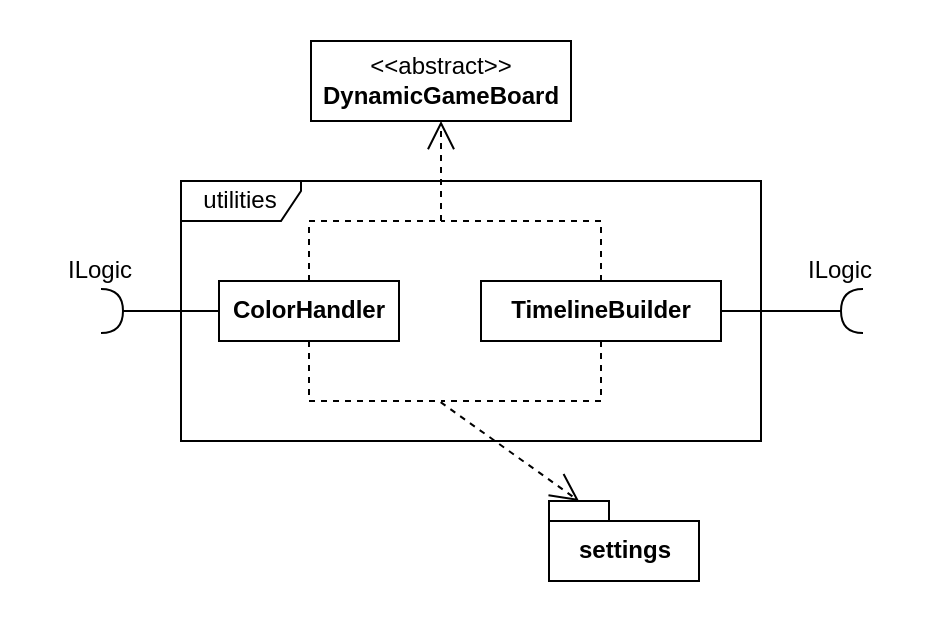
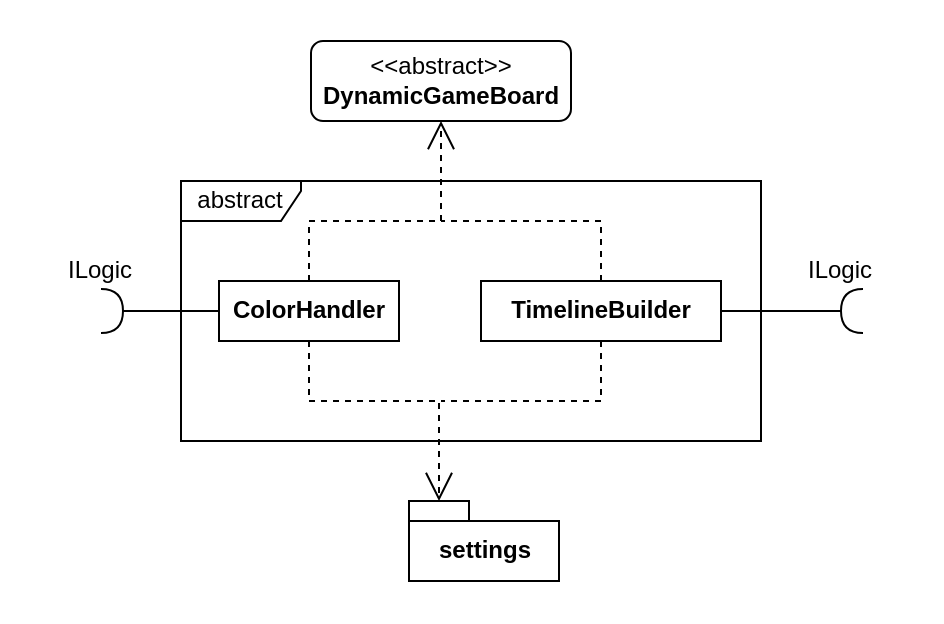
(441, 81) -> (441, 81)
(241, 201) -> (241, 201)
(624, 541) -> (484, 541)
